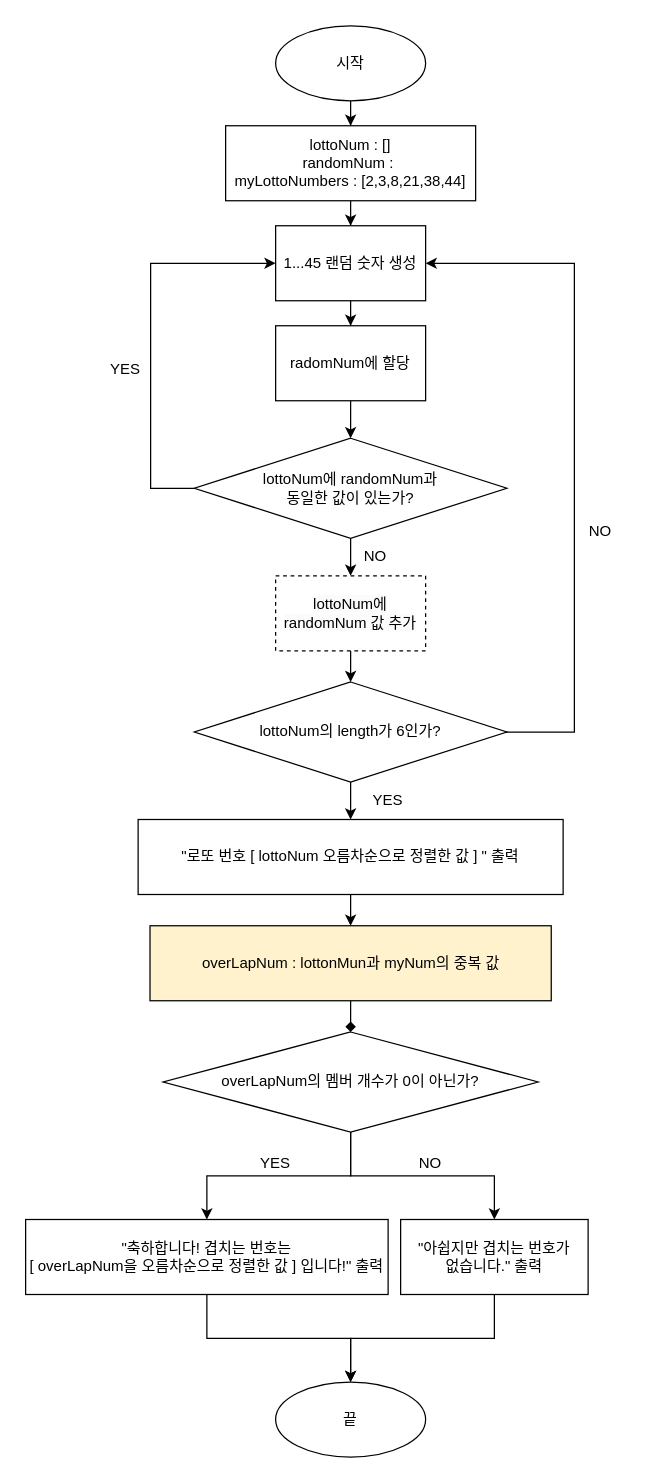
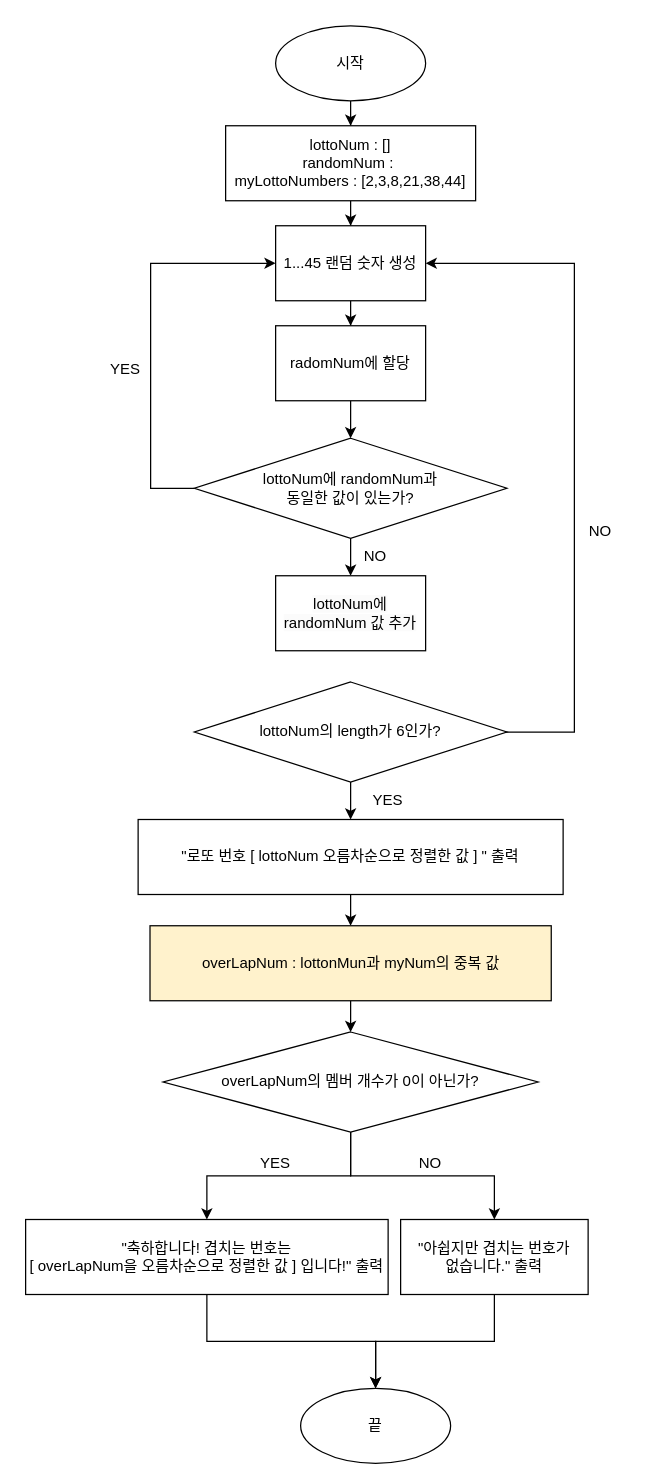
(351, 613) -> (351, 613)
(351, 670) -> none
(351, 1021) -> (351, 1022)
(351, 1419) -> (376, 1426)
